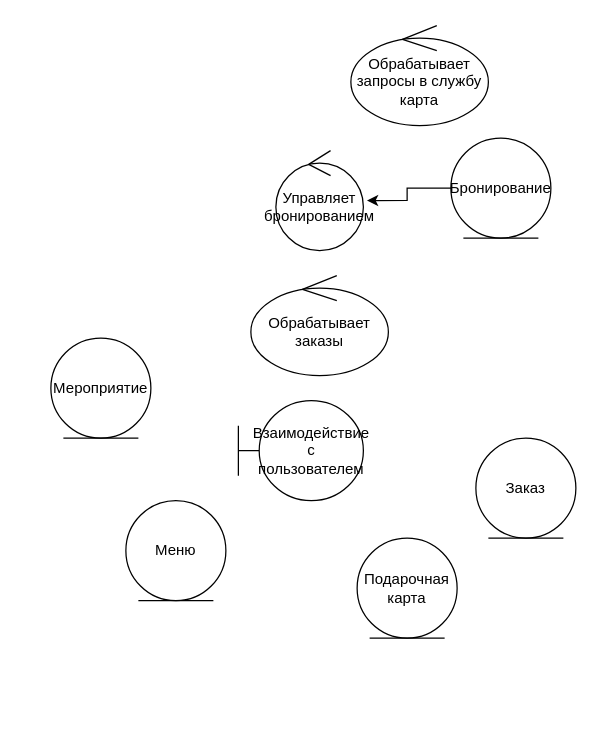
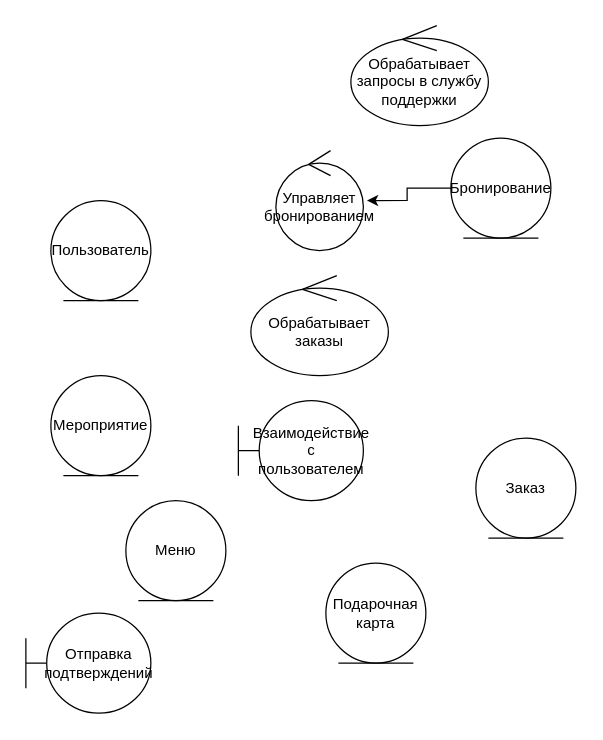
(419, 82) -> (419, 82)
none -> (101, 251)
(101, 388) -> (101, 426)
(407, 588) -> (376, 613)
none -> (88, 663)
